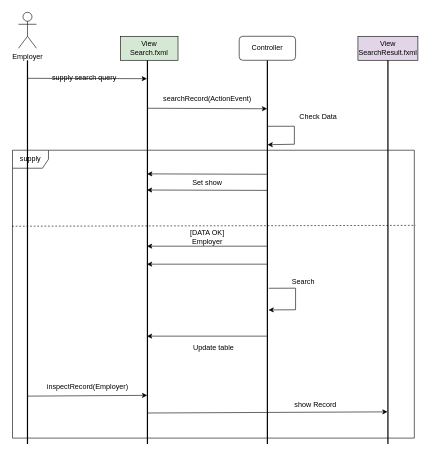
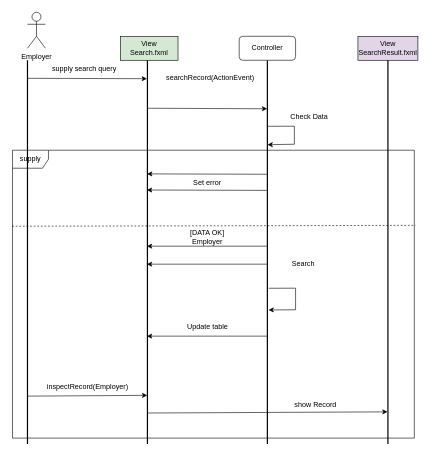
(27, 30) -> (36, 30)
(84, 78) -> (84, 69)
(207, 99) -> (210, 78)
(318, 117) -> (309, 117)
(207, 183) -> (207, 183)
(303, 282) -> (303, 264)
(213, 348) -> (207, 327)
